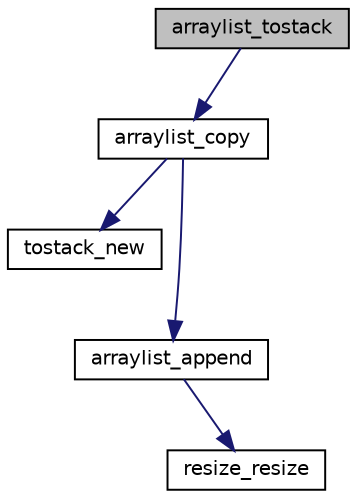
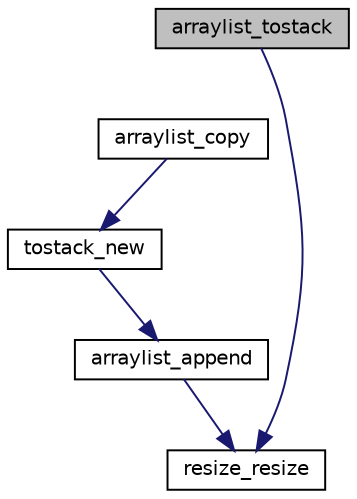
(223, 76) -> (302, 240)
(181, 240) -> (122, 297)
